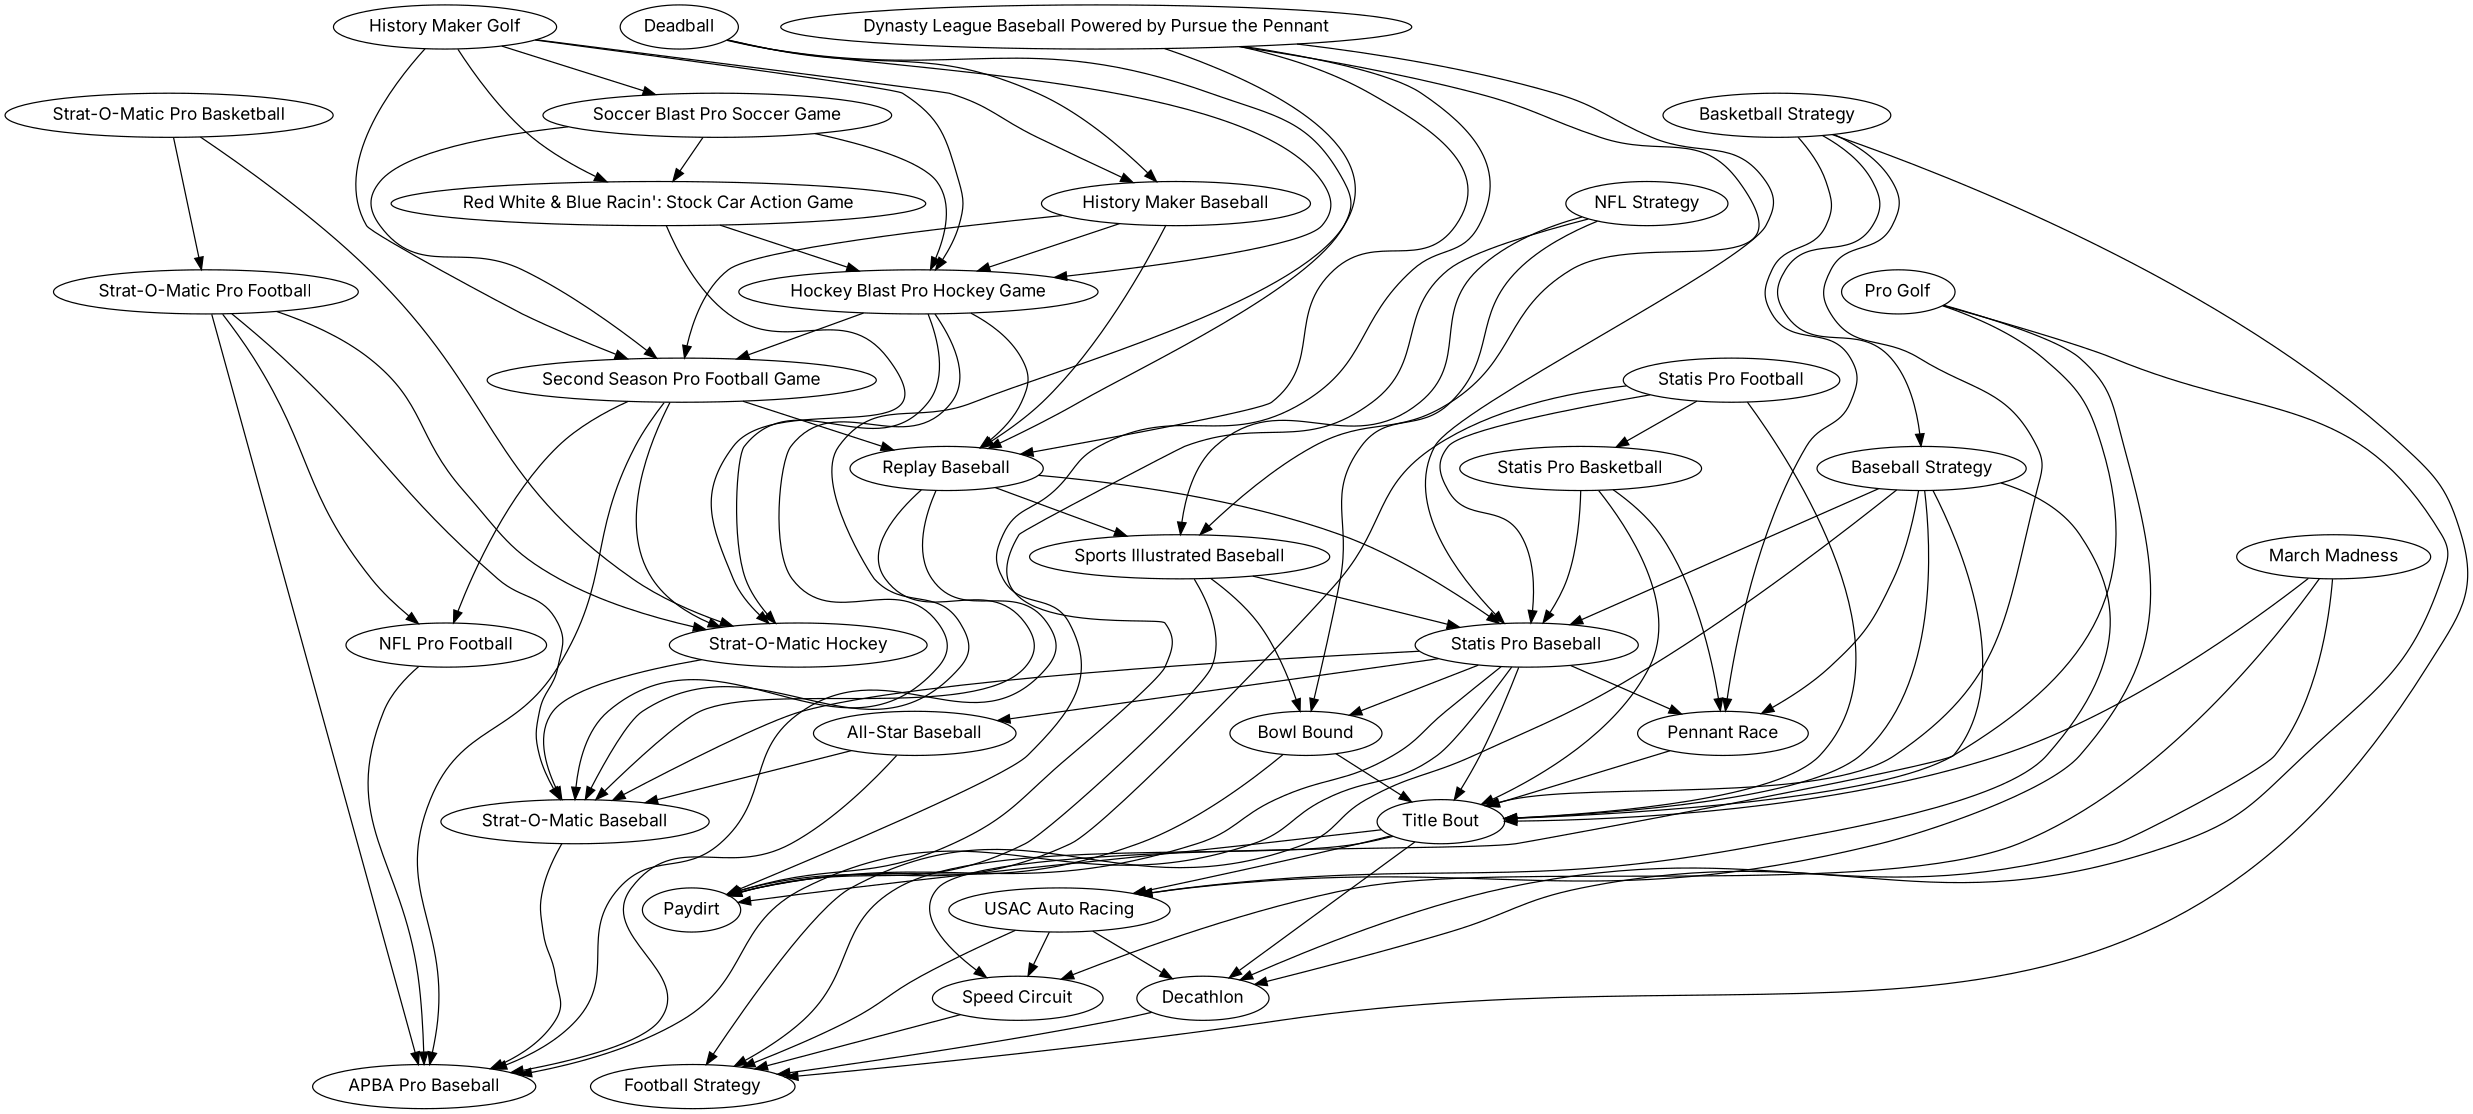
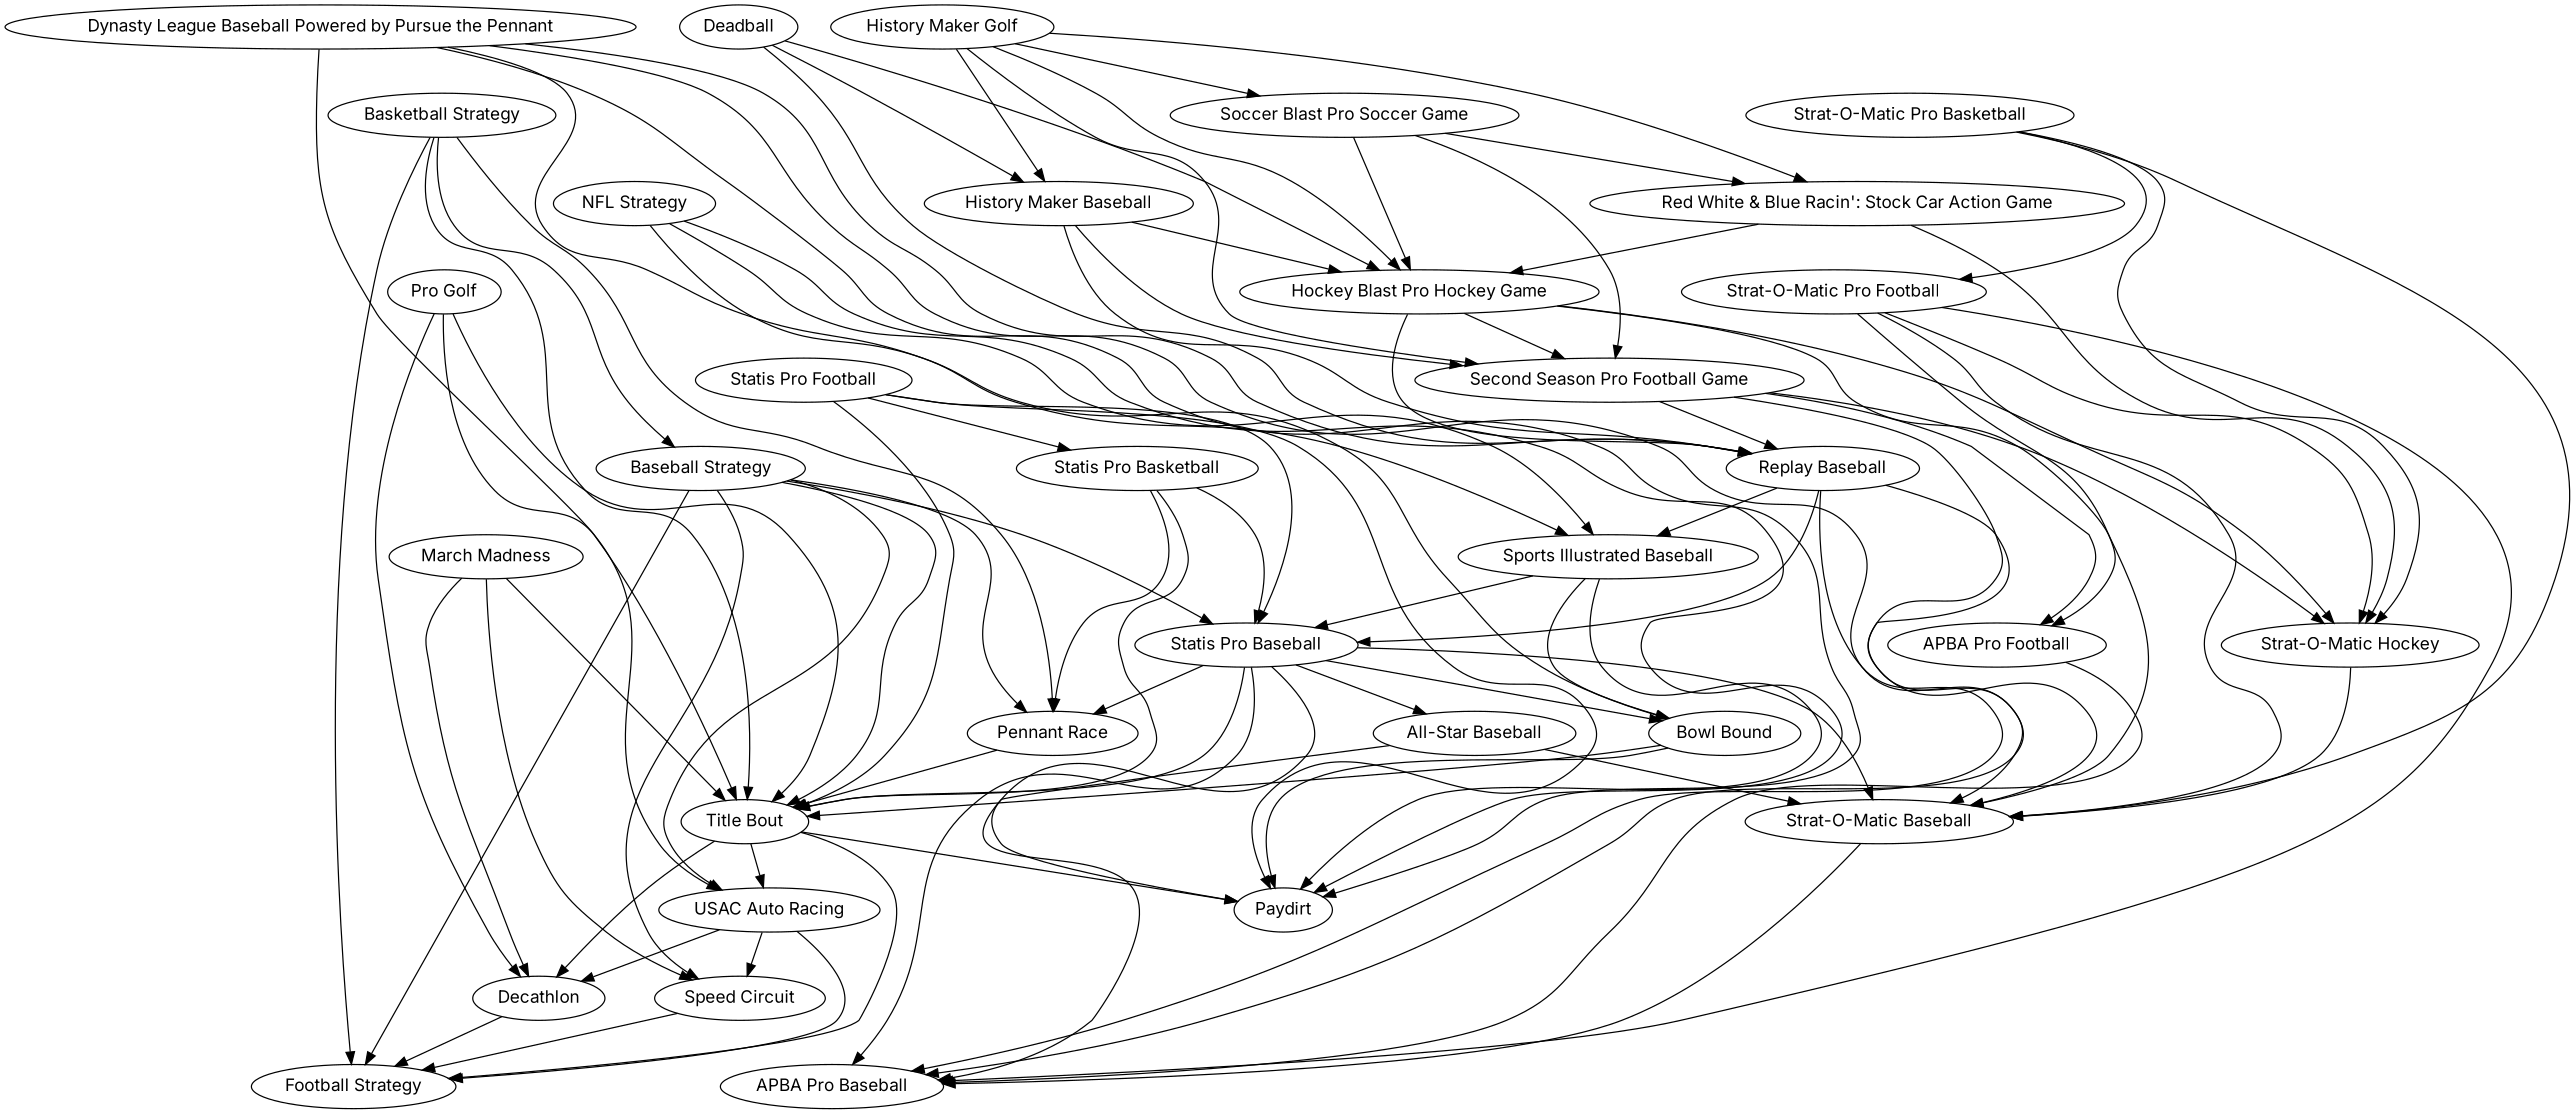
(1768, 221) -> (489, 429)
none -> (2569, 497)
(446, 645) -> (1997, 645)
